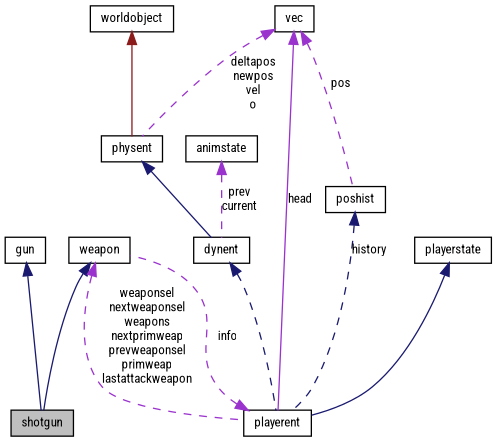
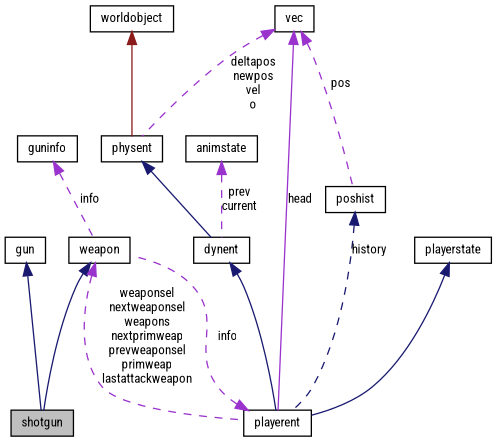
none -> (47, 149)
(262, 341) -> (262, 341)
